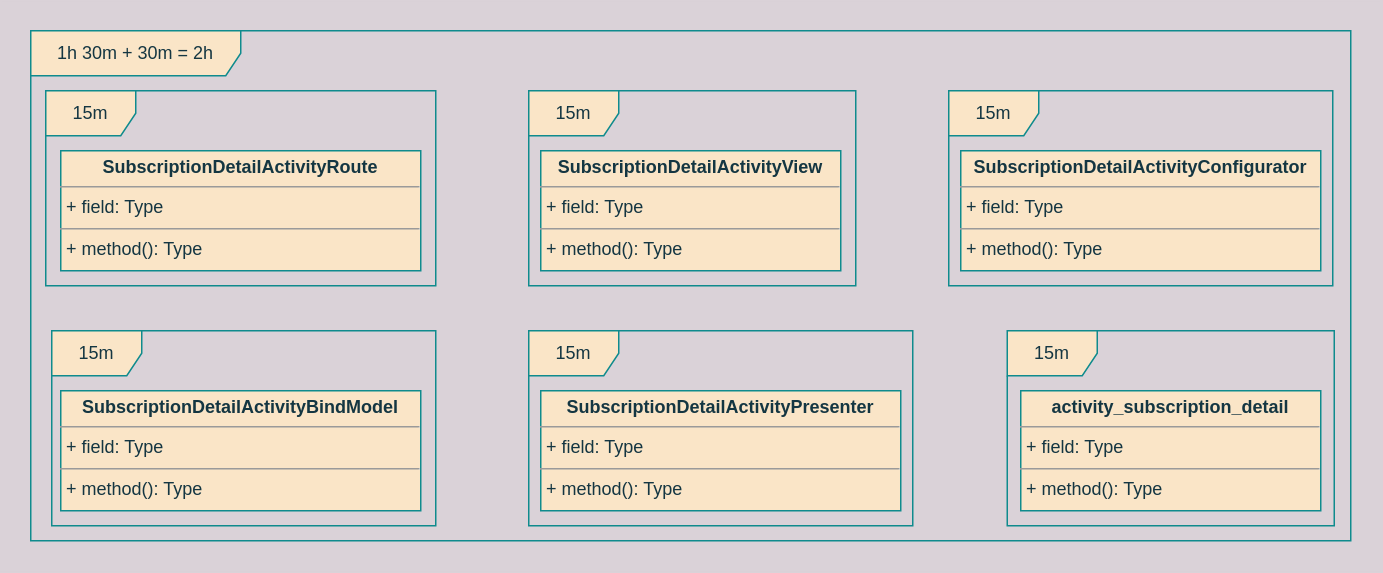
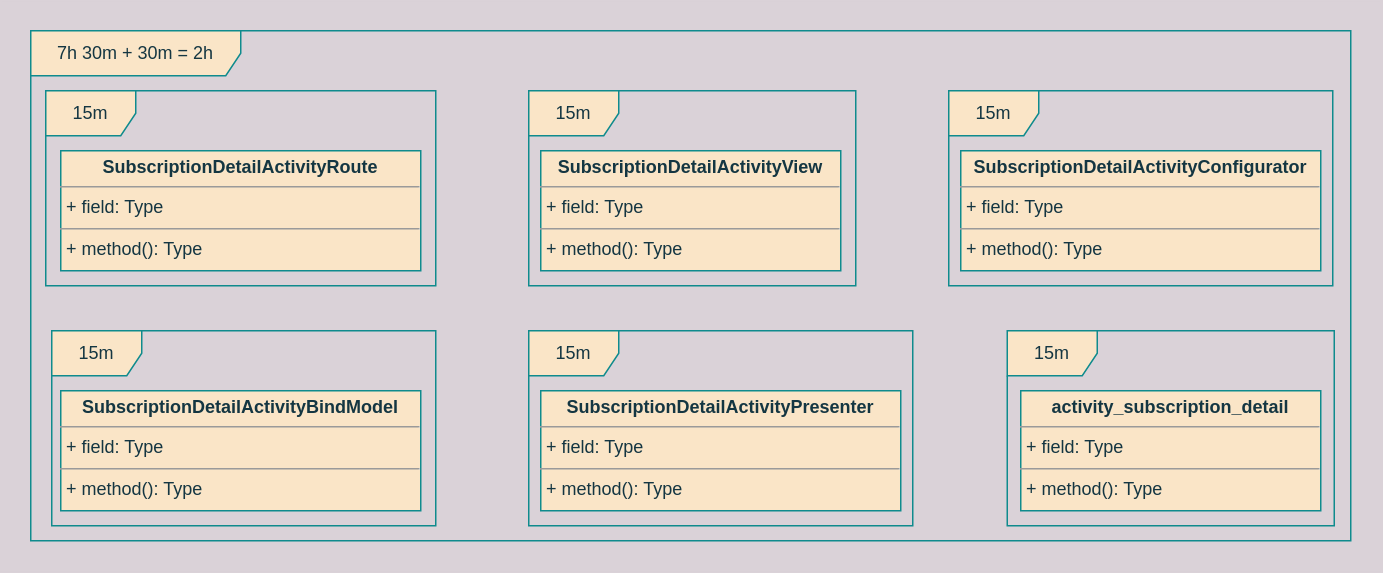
(136, 53) -> (136, 53)
